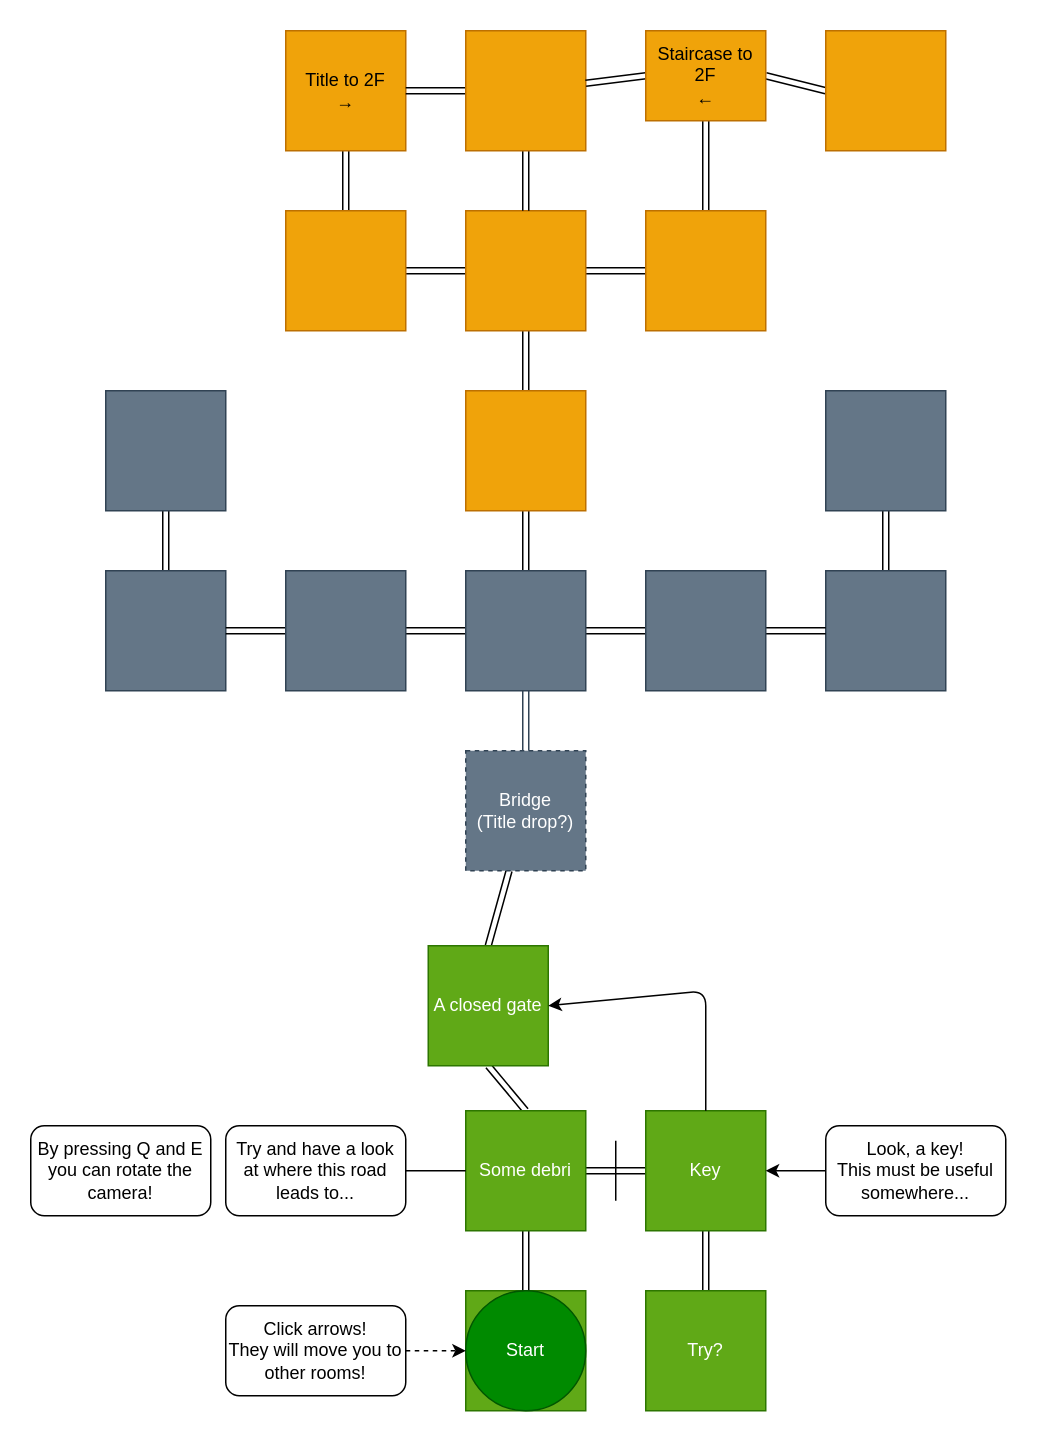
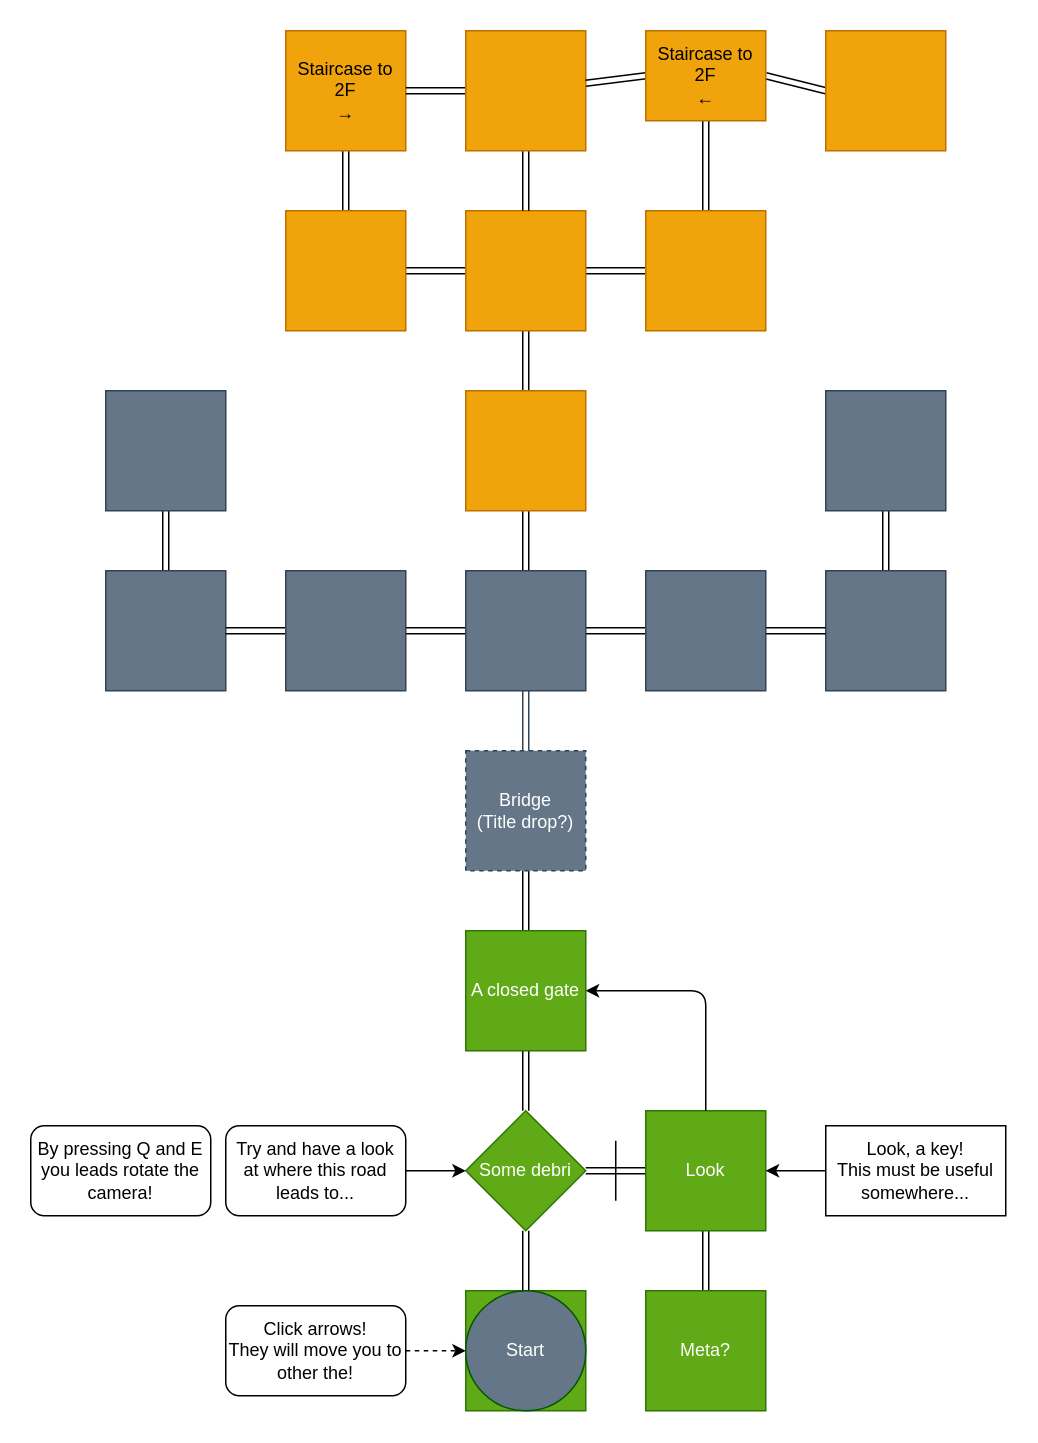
(346, 91) -> (346, 91)
(488, 1006) -> (526, 991)
(121, 1171) -> (121, 1171)
(459, 1171) -> (454, 1171)
(526, 1171) -> (526, 1171)
(706, 1171) -> (706, 1171)
(916, 1171) -> (916, 1171)
(316, 1351) -> (316, 1351)
(526, 1351) -> (526, 1351)
(706, 1351) -> (706, 1351)
